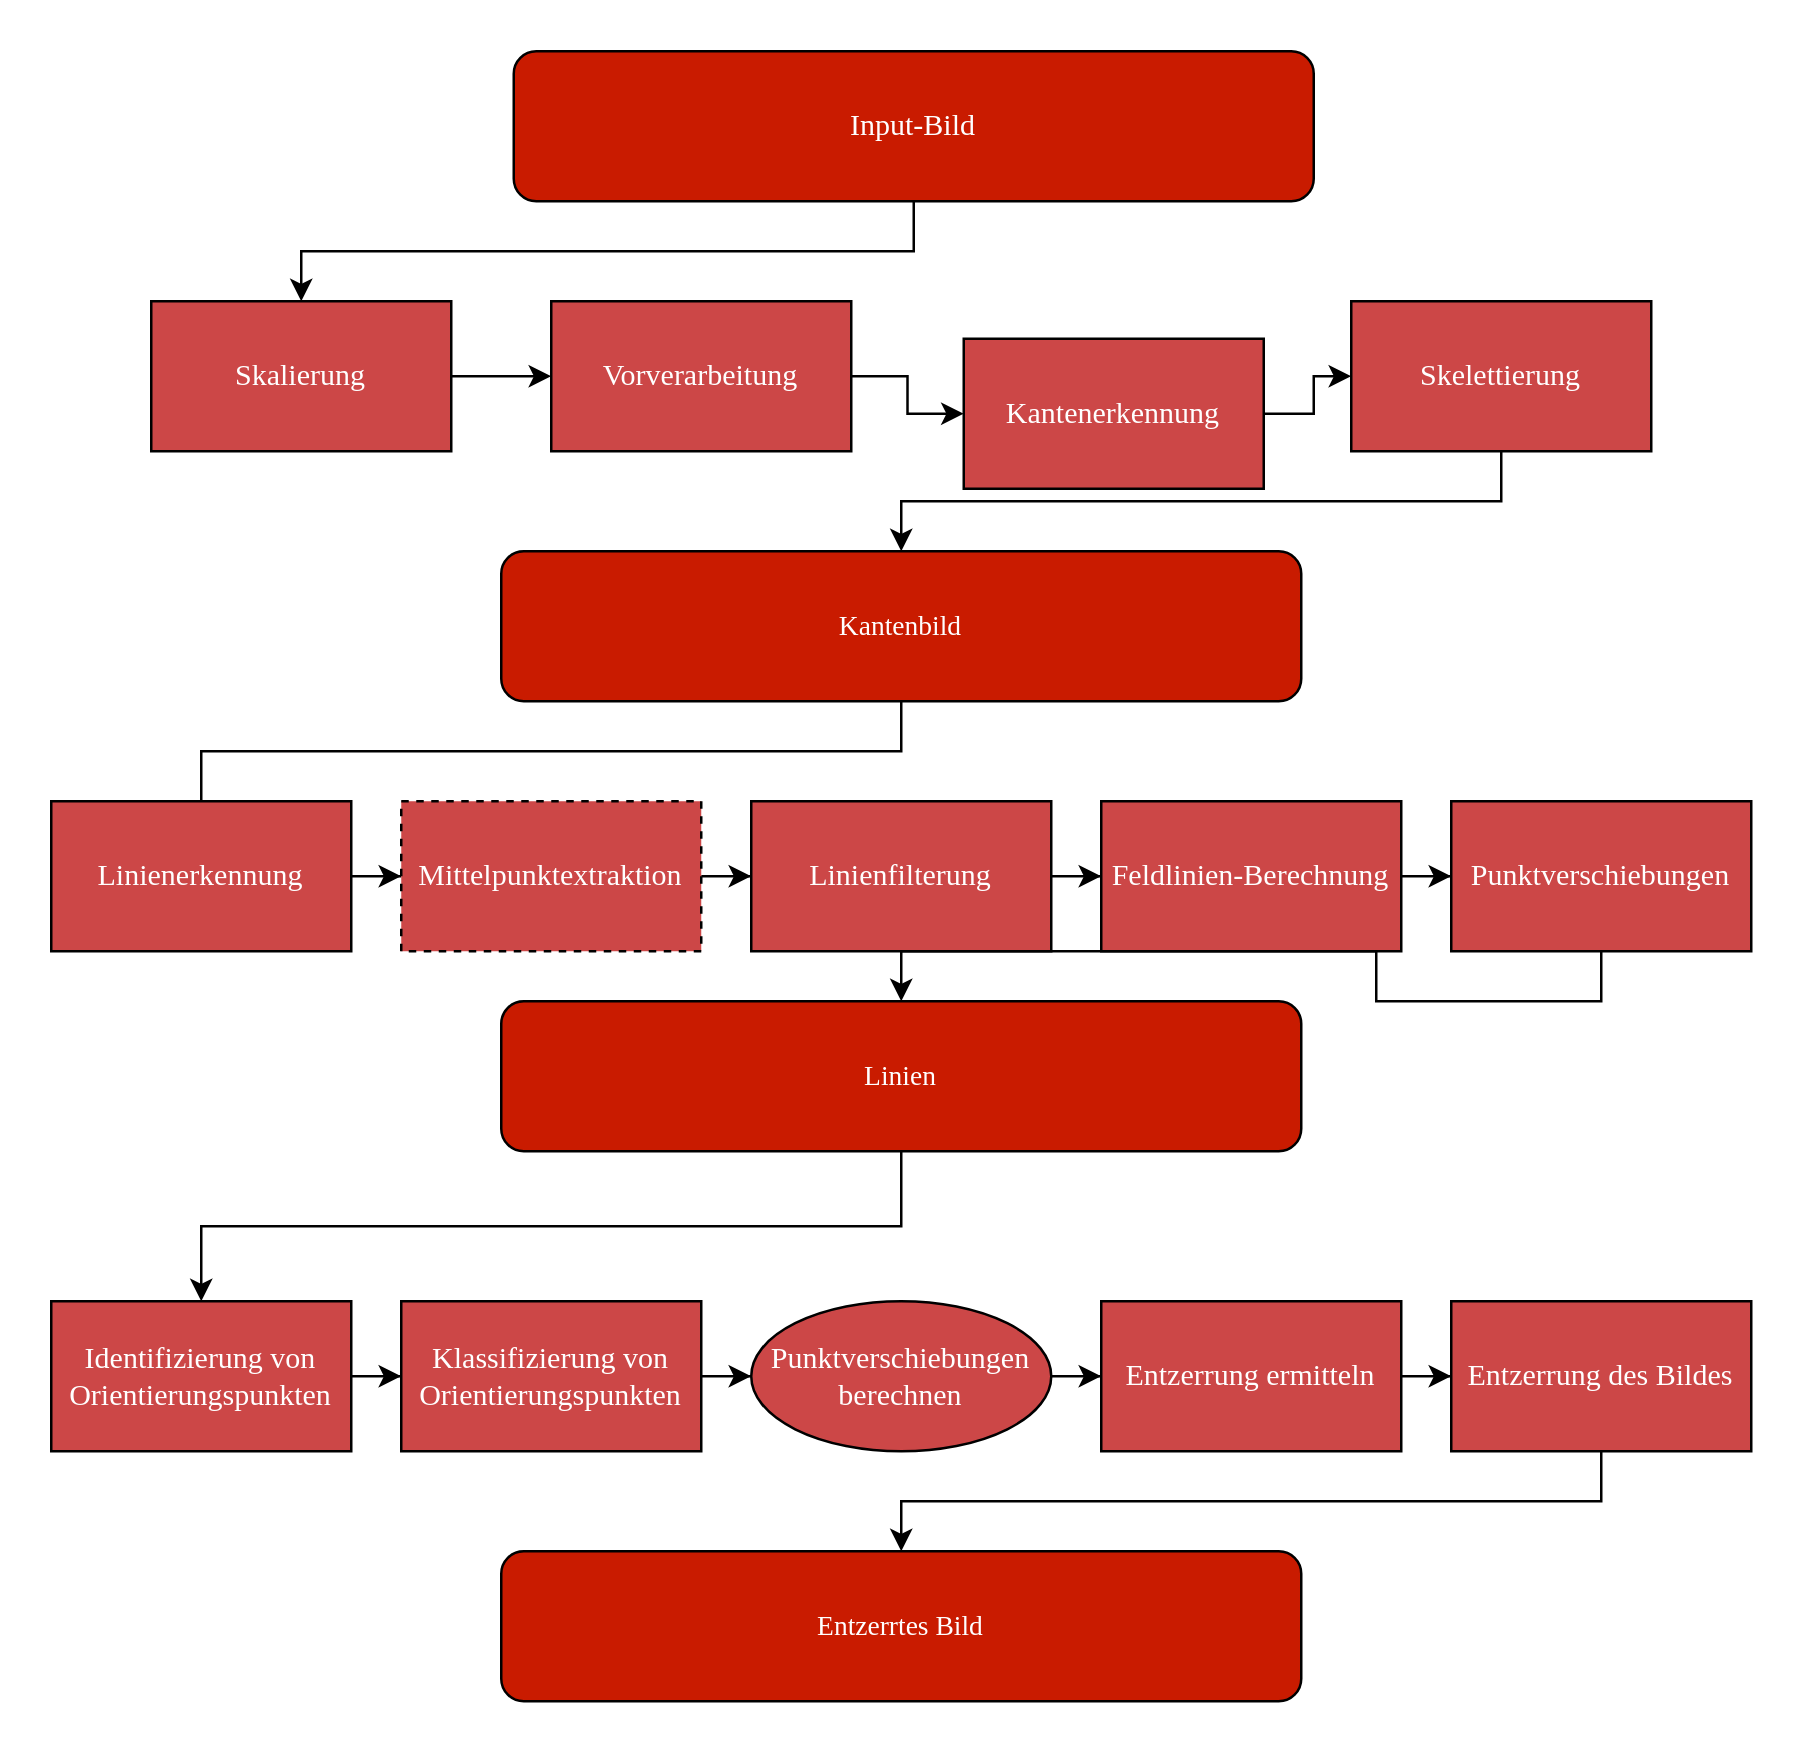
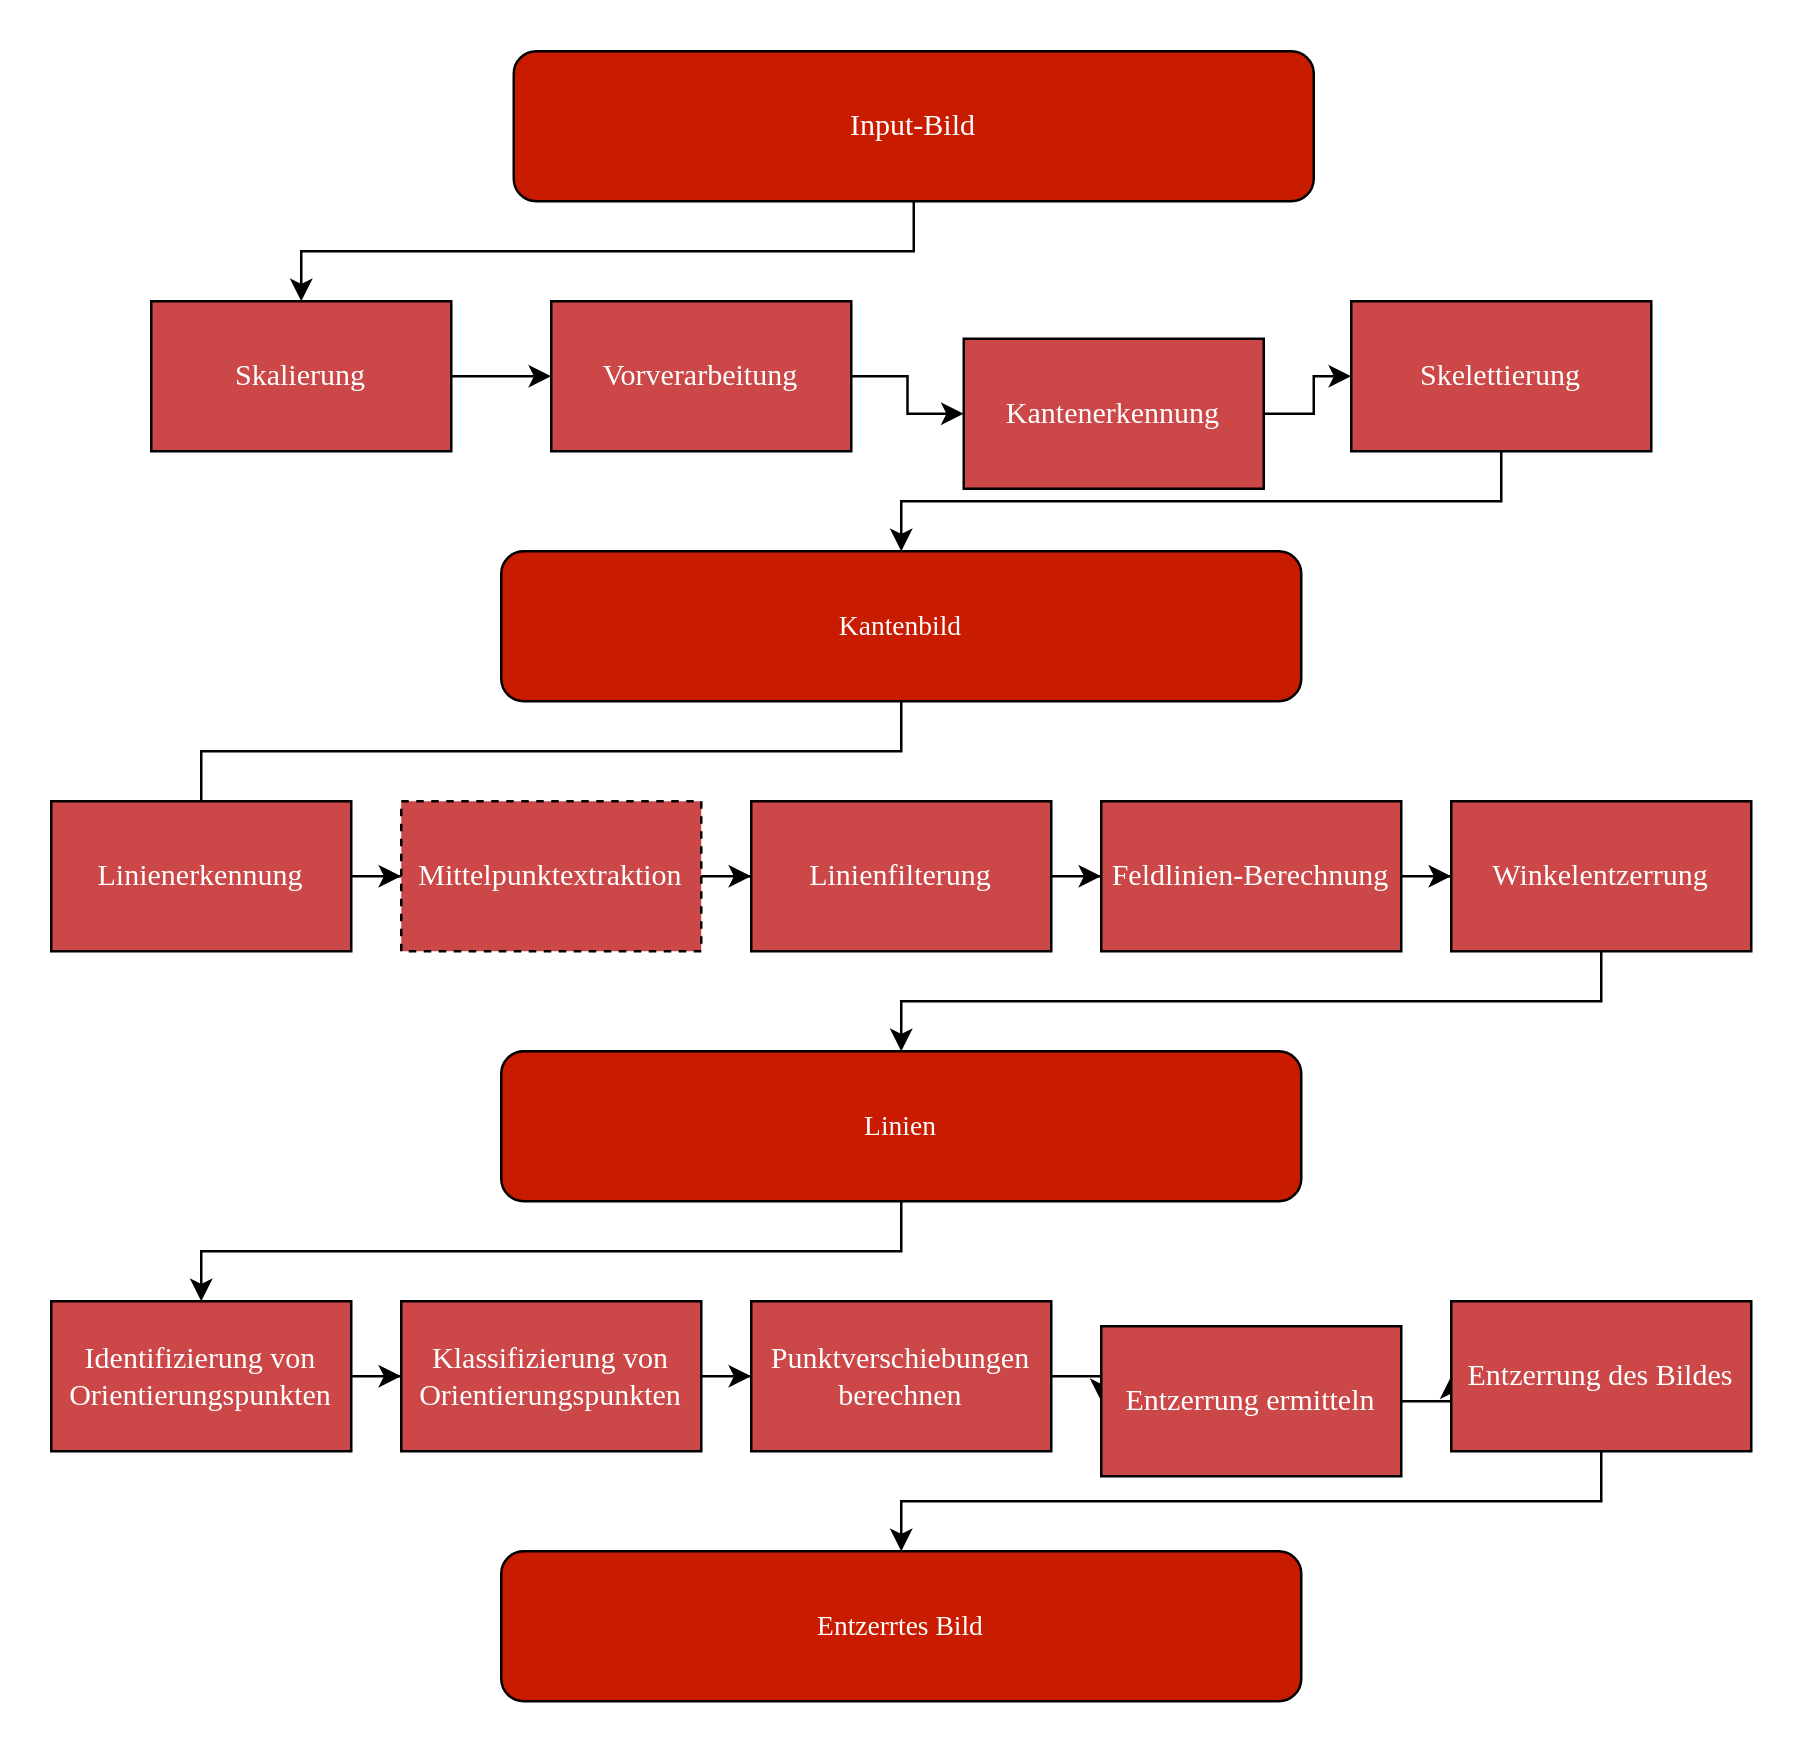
(1601, 876) -> (1601, 876)
(901, 1076) -> (901, 1126)
(901, 1376) -> (901, 1376)
(1251, 1376) -> (1251, 1401)
